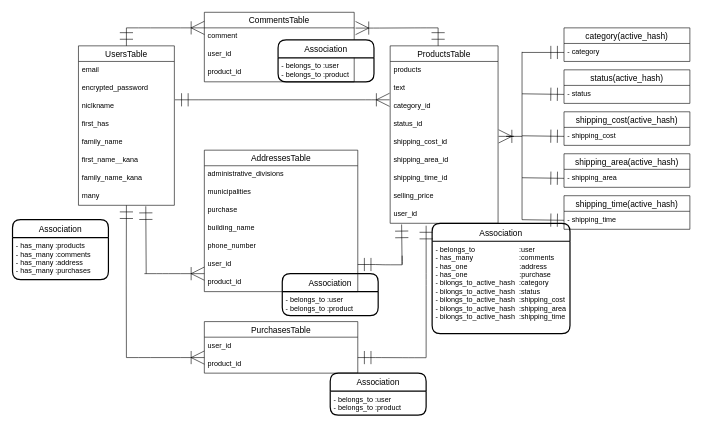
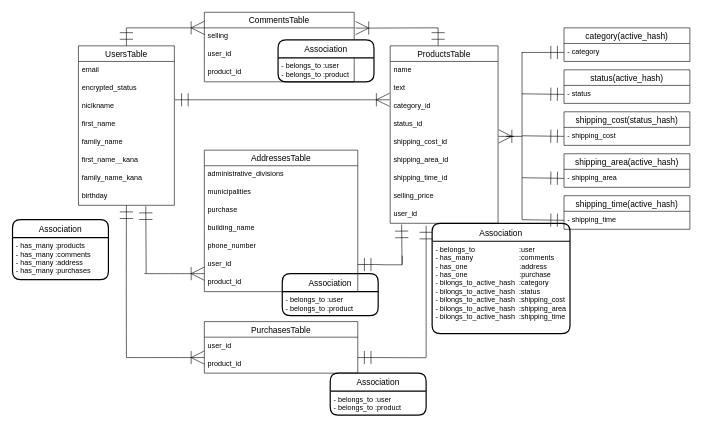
(222, 36) -> (219, 36)
(410, 70) -> (402, 70)
(118, 88) -> (114, 88)
(627, 120) -> (627, 120)
(99, 124) -> (101, 124)
(90, 196) -> (97, 196)
